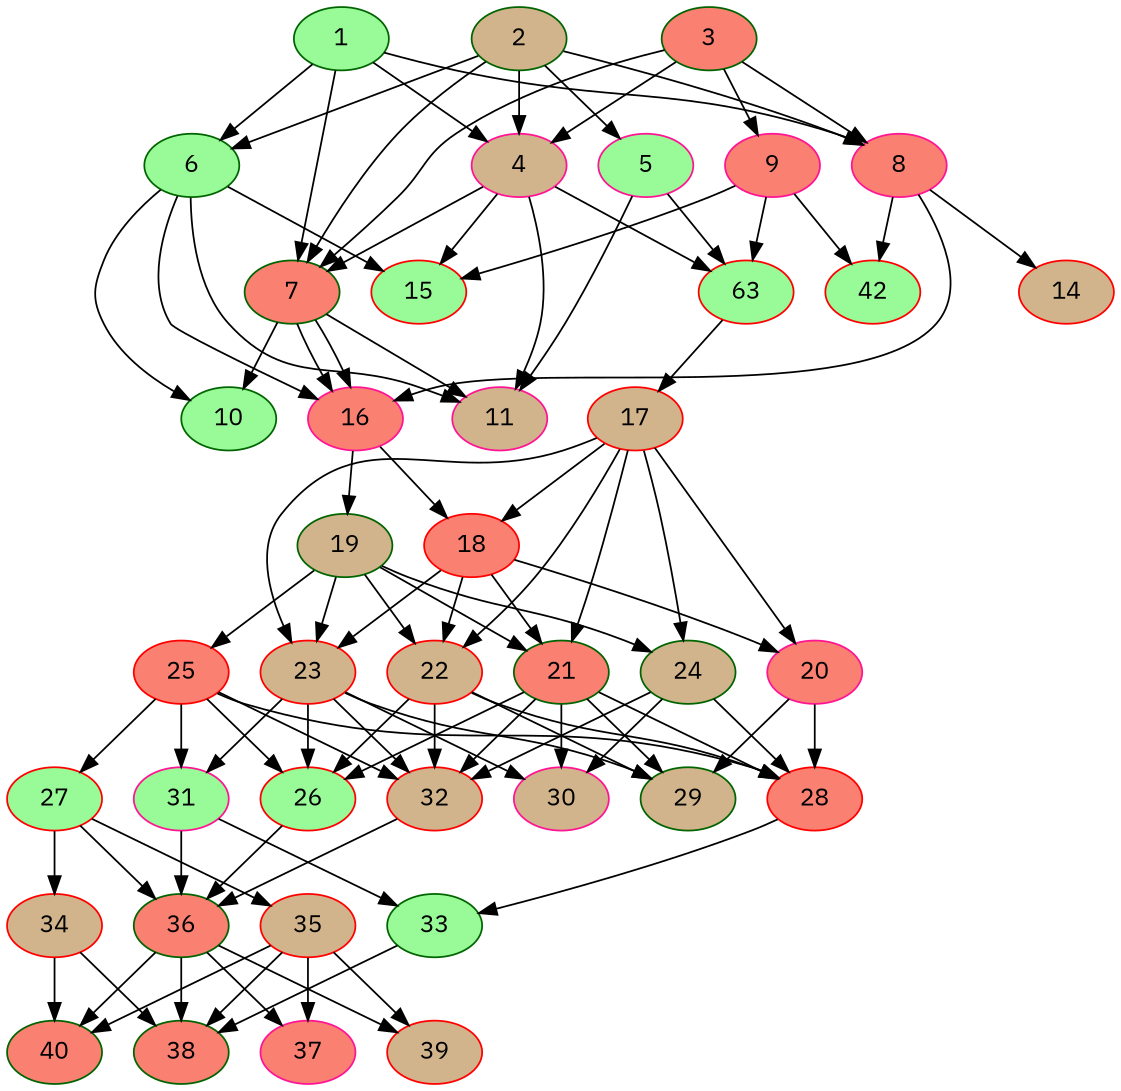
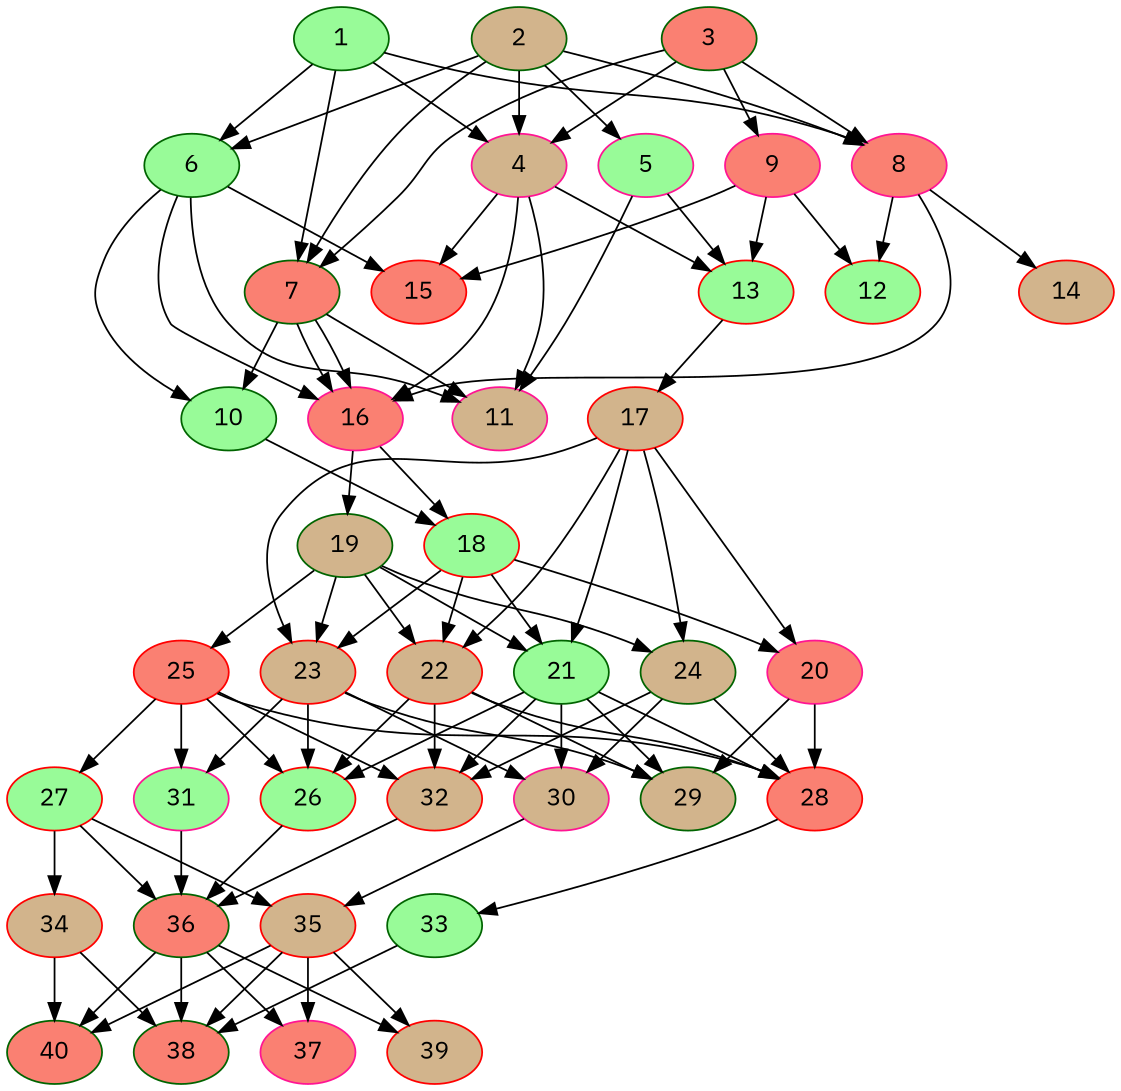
(414, 224) -> (490, 310)
(419, 292) -> (419, 292)
(746, 292) -> (746, 292)
(873, 292) -> (873, 292)
(561, 477) -> (361, 488)
(472, 546) -> (472, 546)
(561, 672) -> (561, 672)
(351, 716) -> none
(296, 856) -> none
none -> (443, 858)
